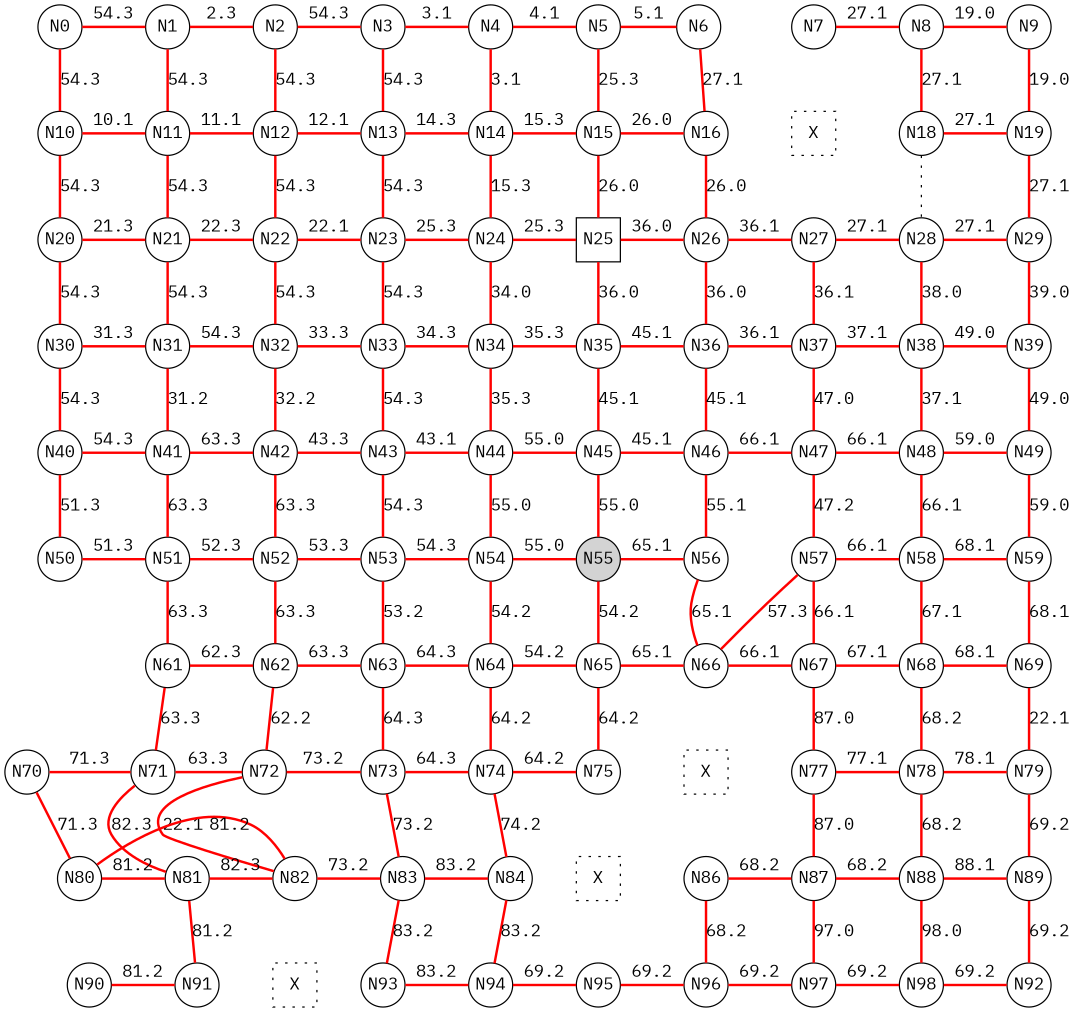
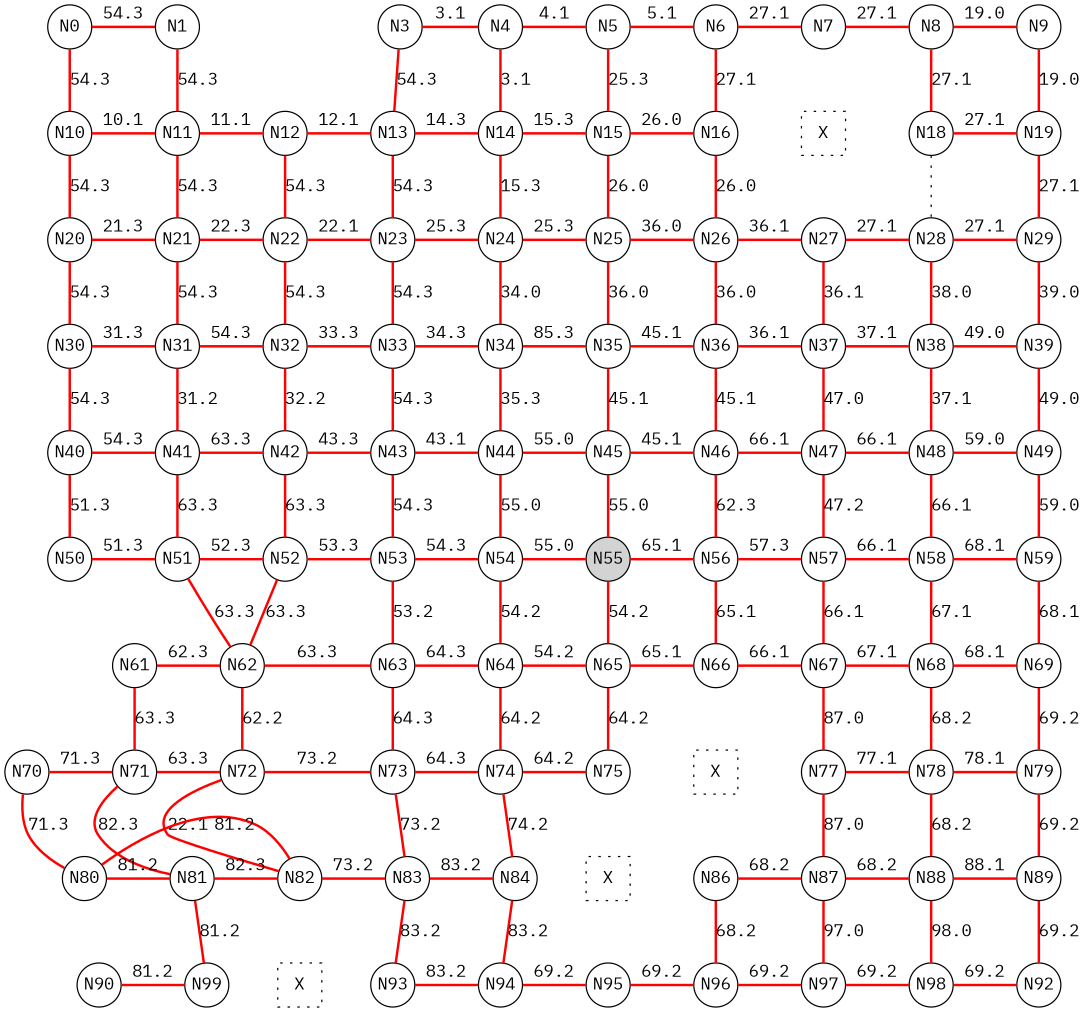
(275, 27) -> none
none -> (770, 27)
(598, 240) -> (608, 240)
(545, 333) -> (554, 333)
(727, 506) -> (737, 506)
(759, 611) -> (770, 559)
(168, 612) -> (209, 613)
(1050, 719) -> (1060, 719)
(197, 985) -> (207, 985)
